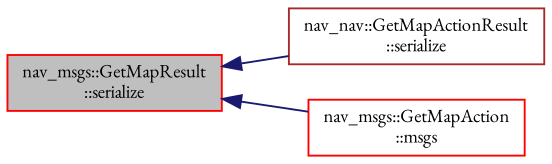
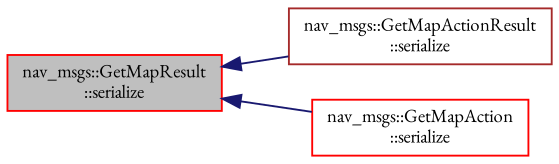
(417, 36) -> (420, 36)
(417, 128) -> (420, 128)
